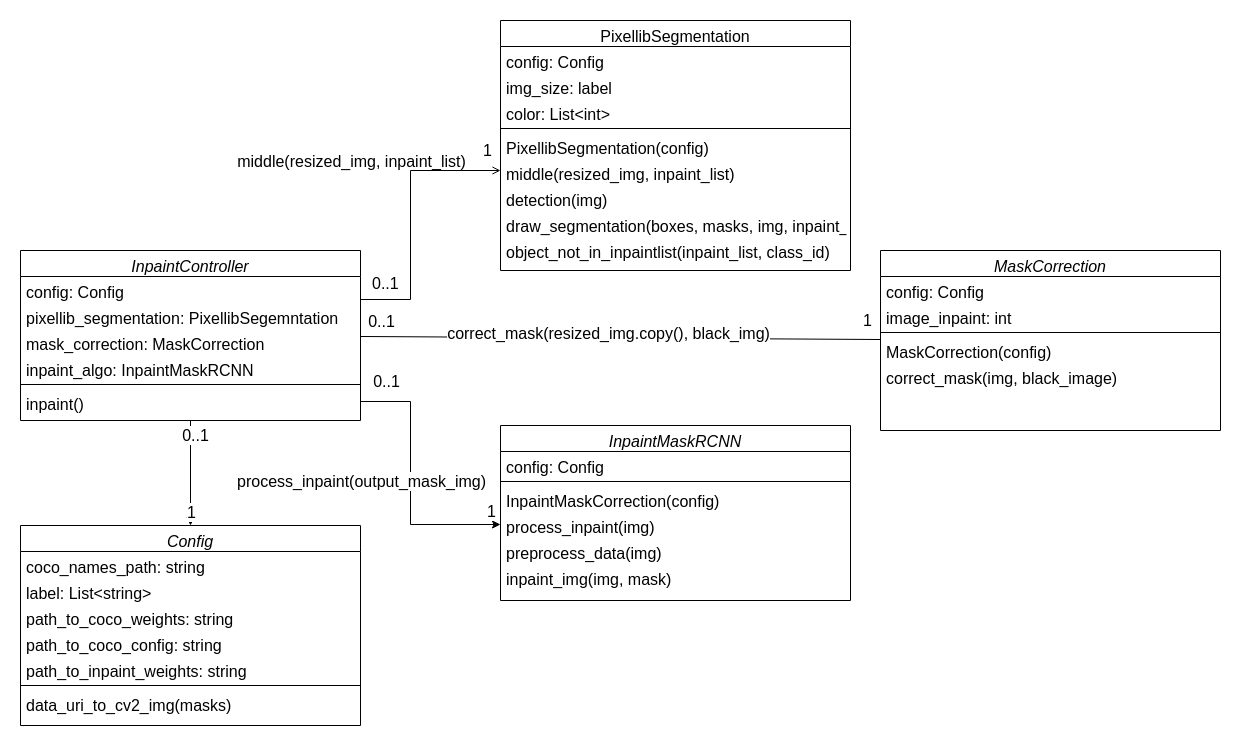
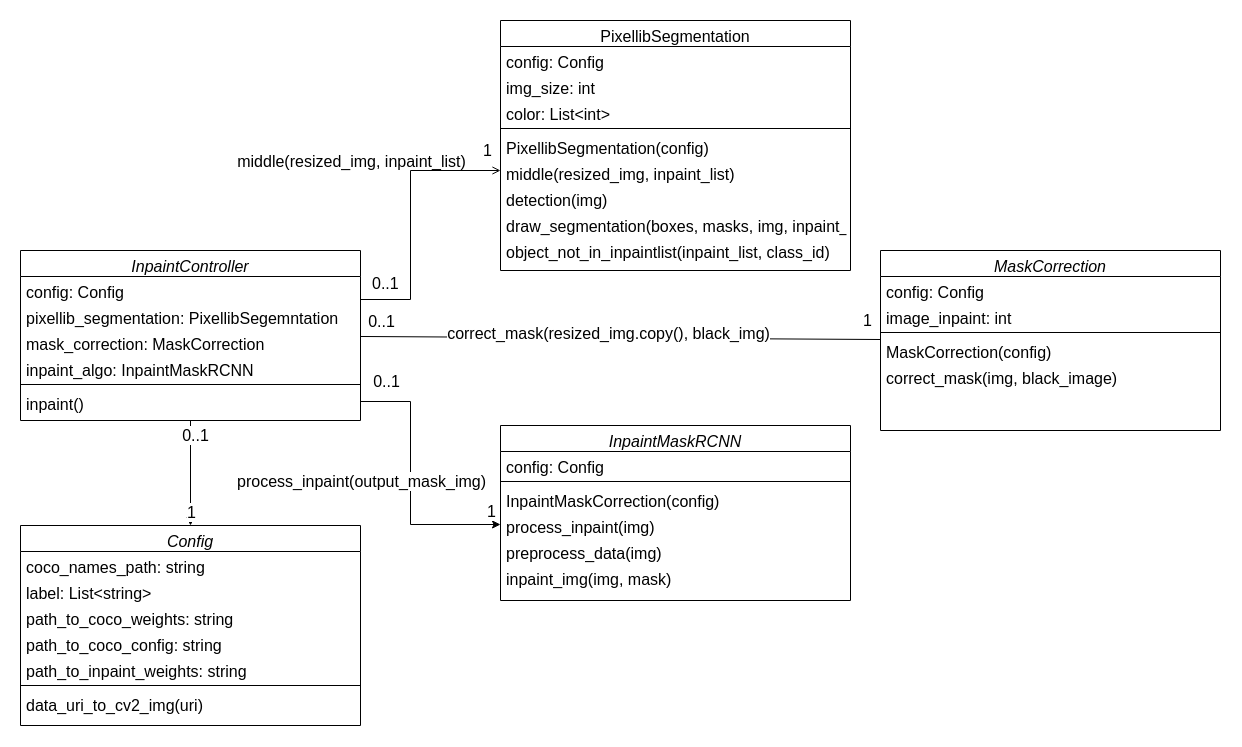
(561, 89) -> (554, 89)
(138, 706) -> (127, 706)
